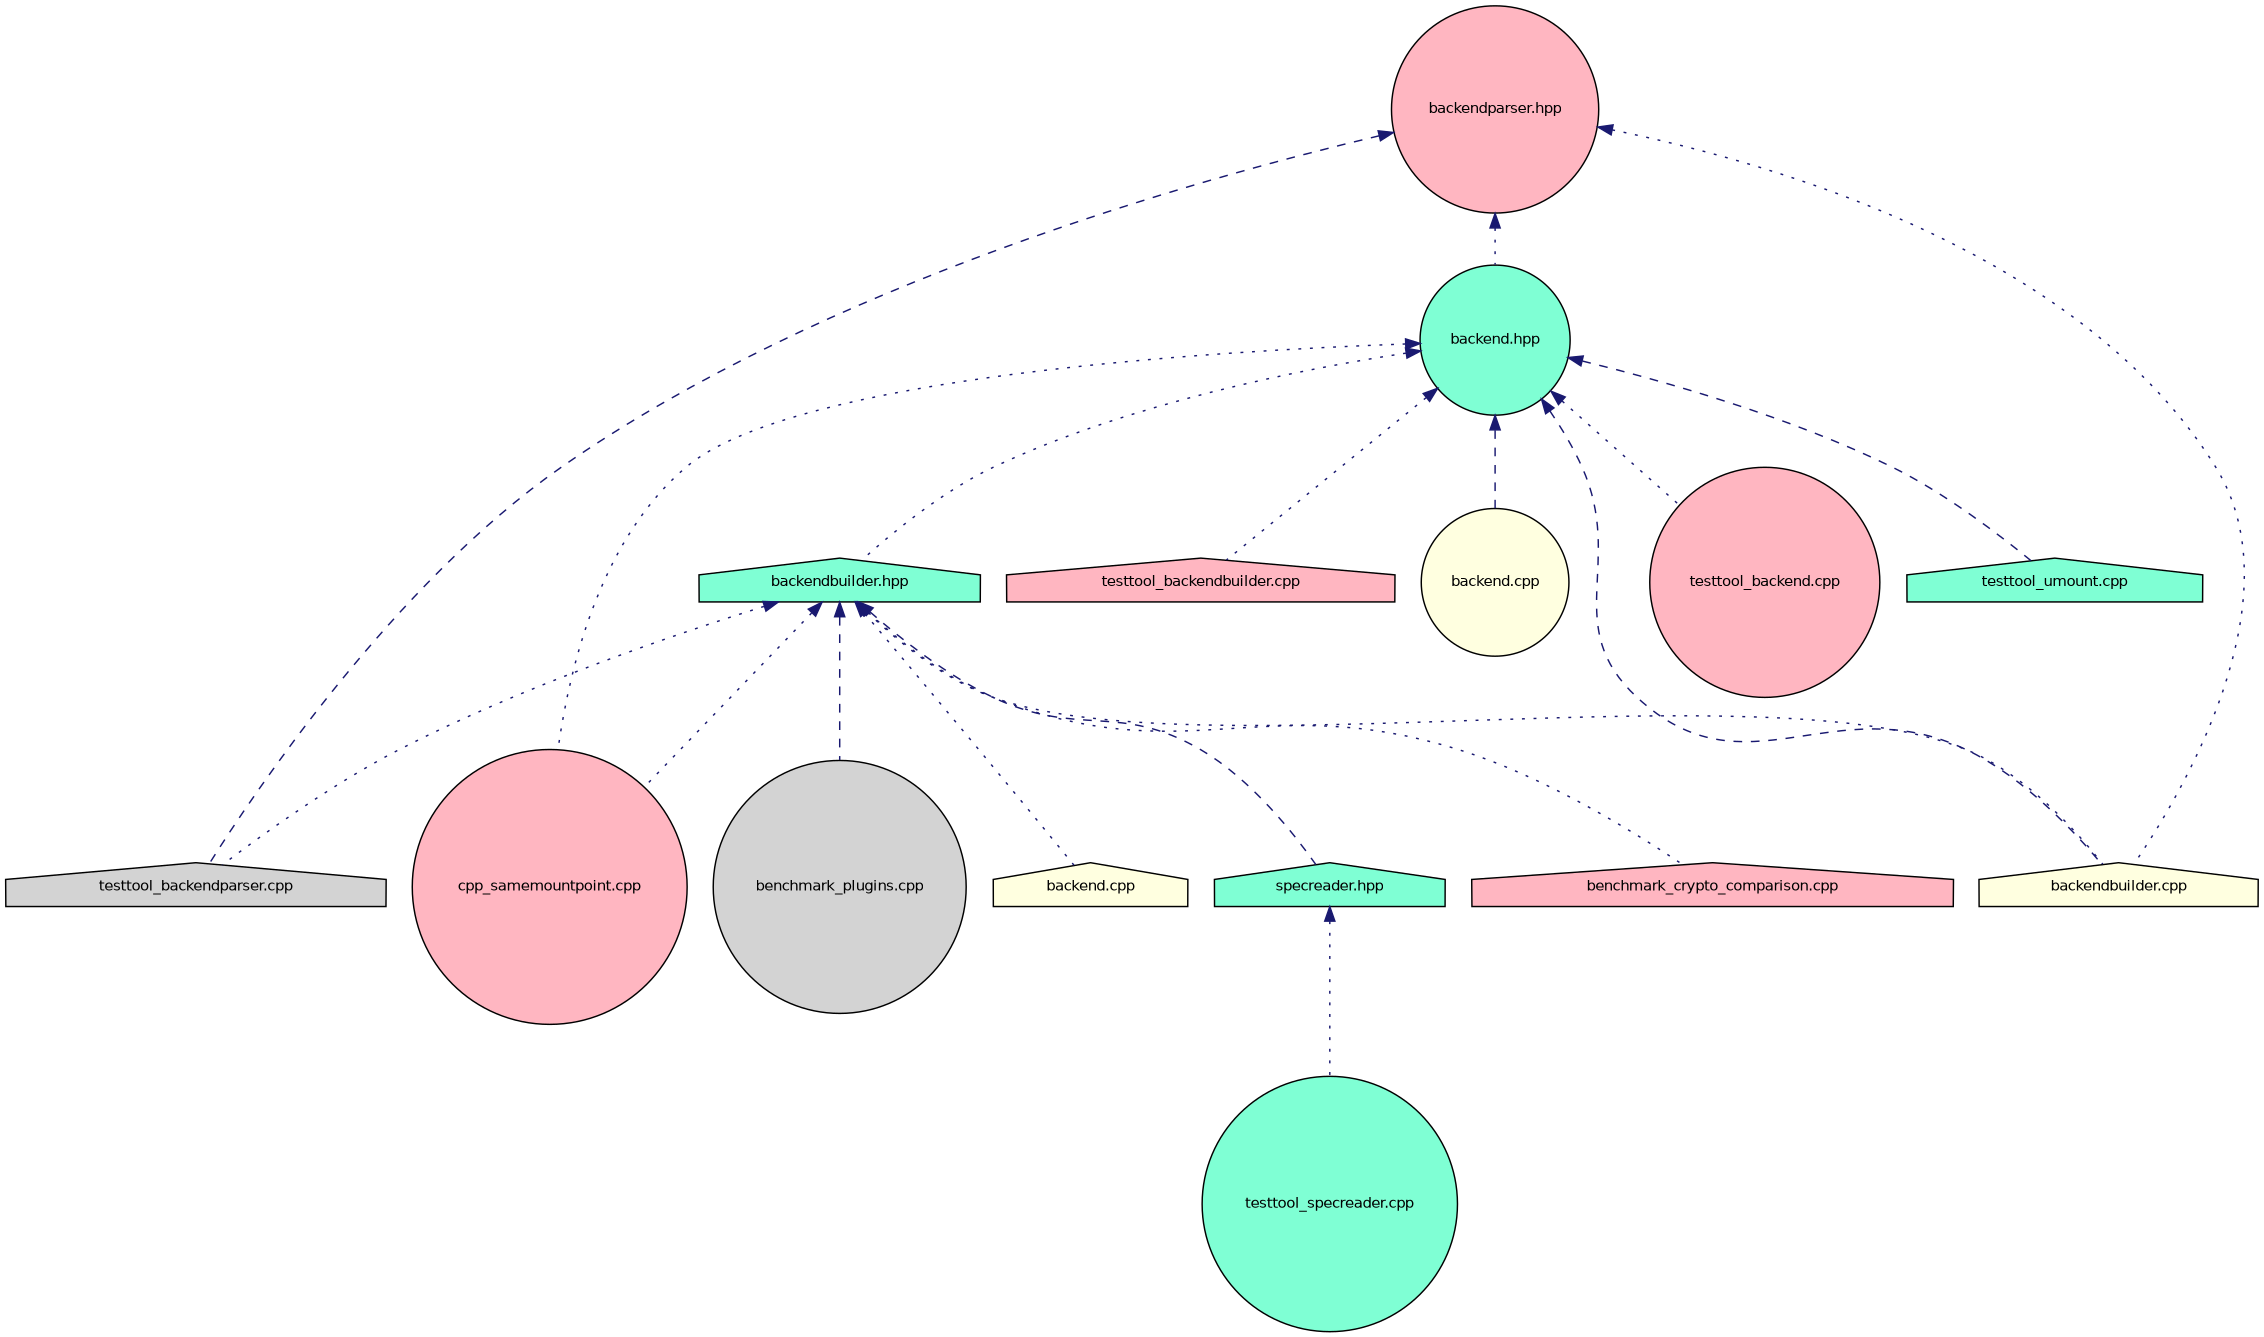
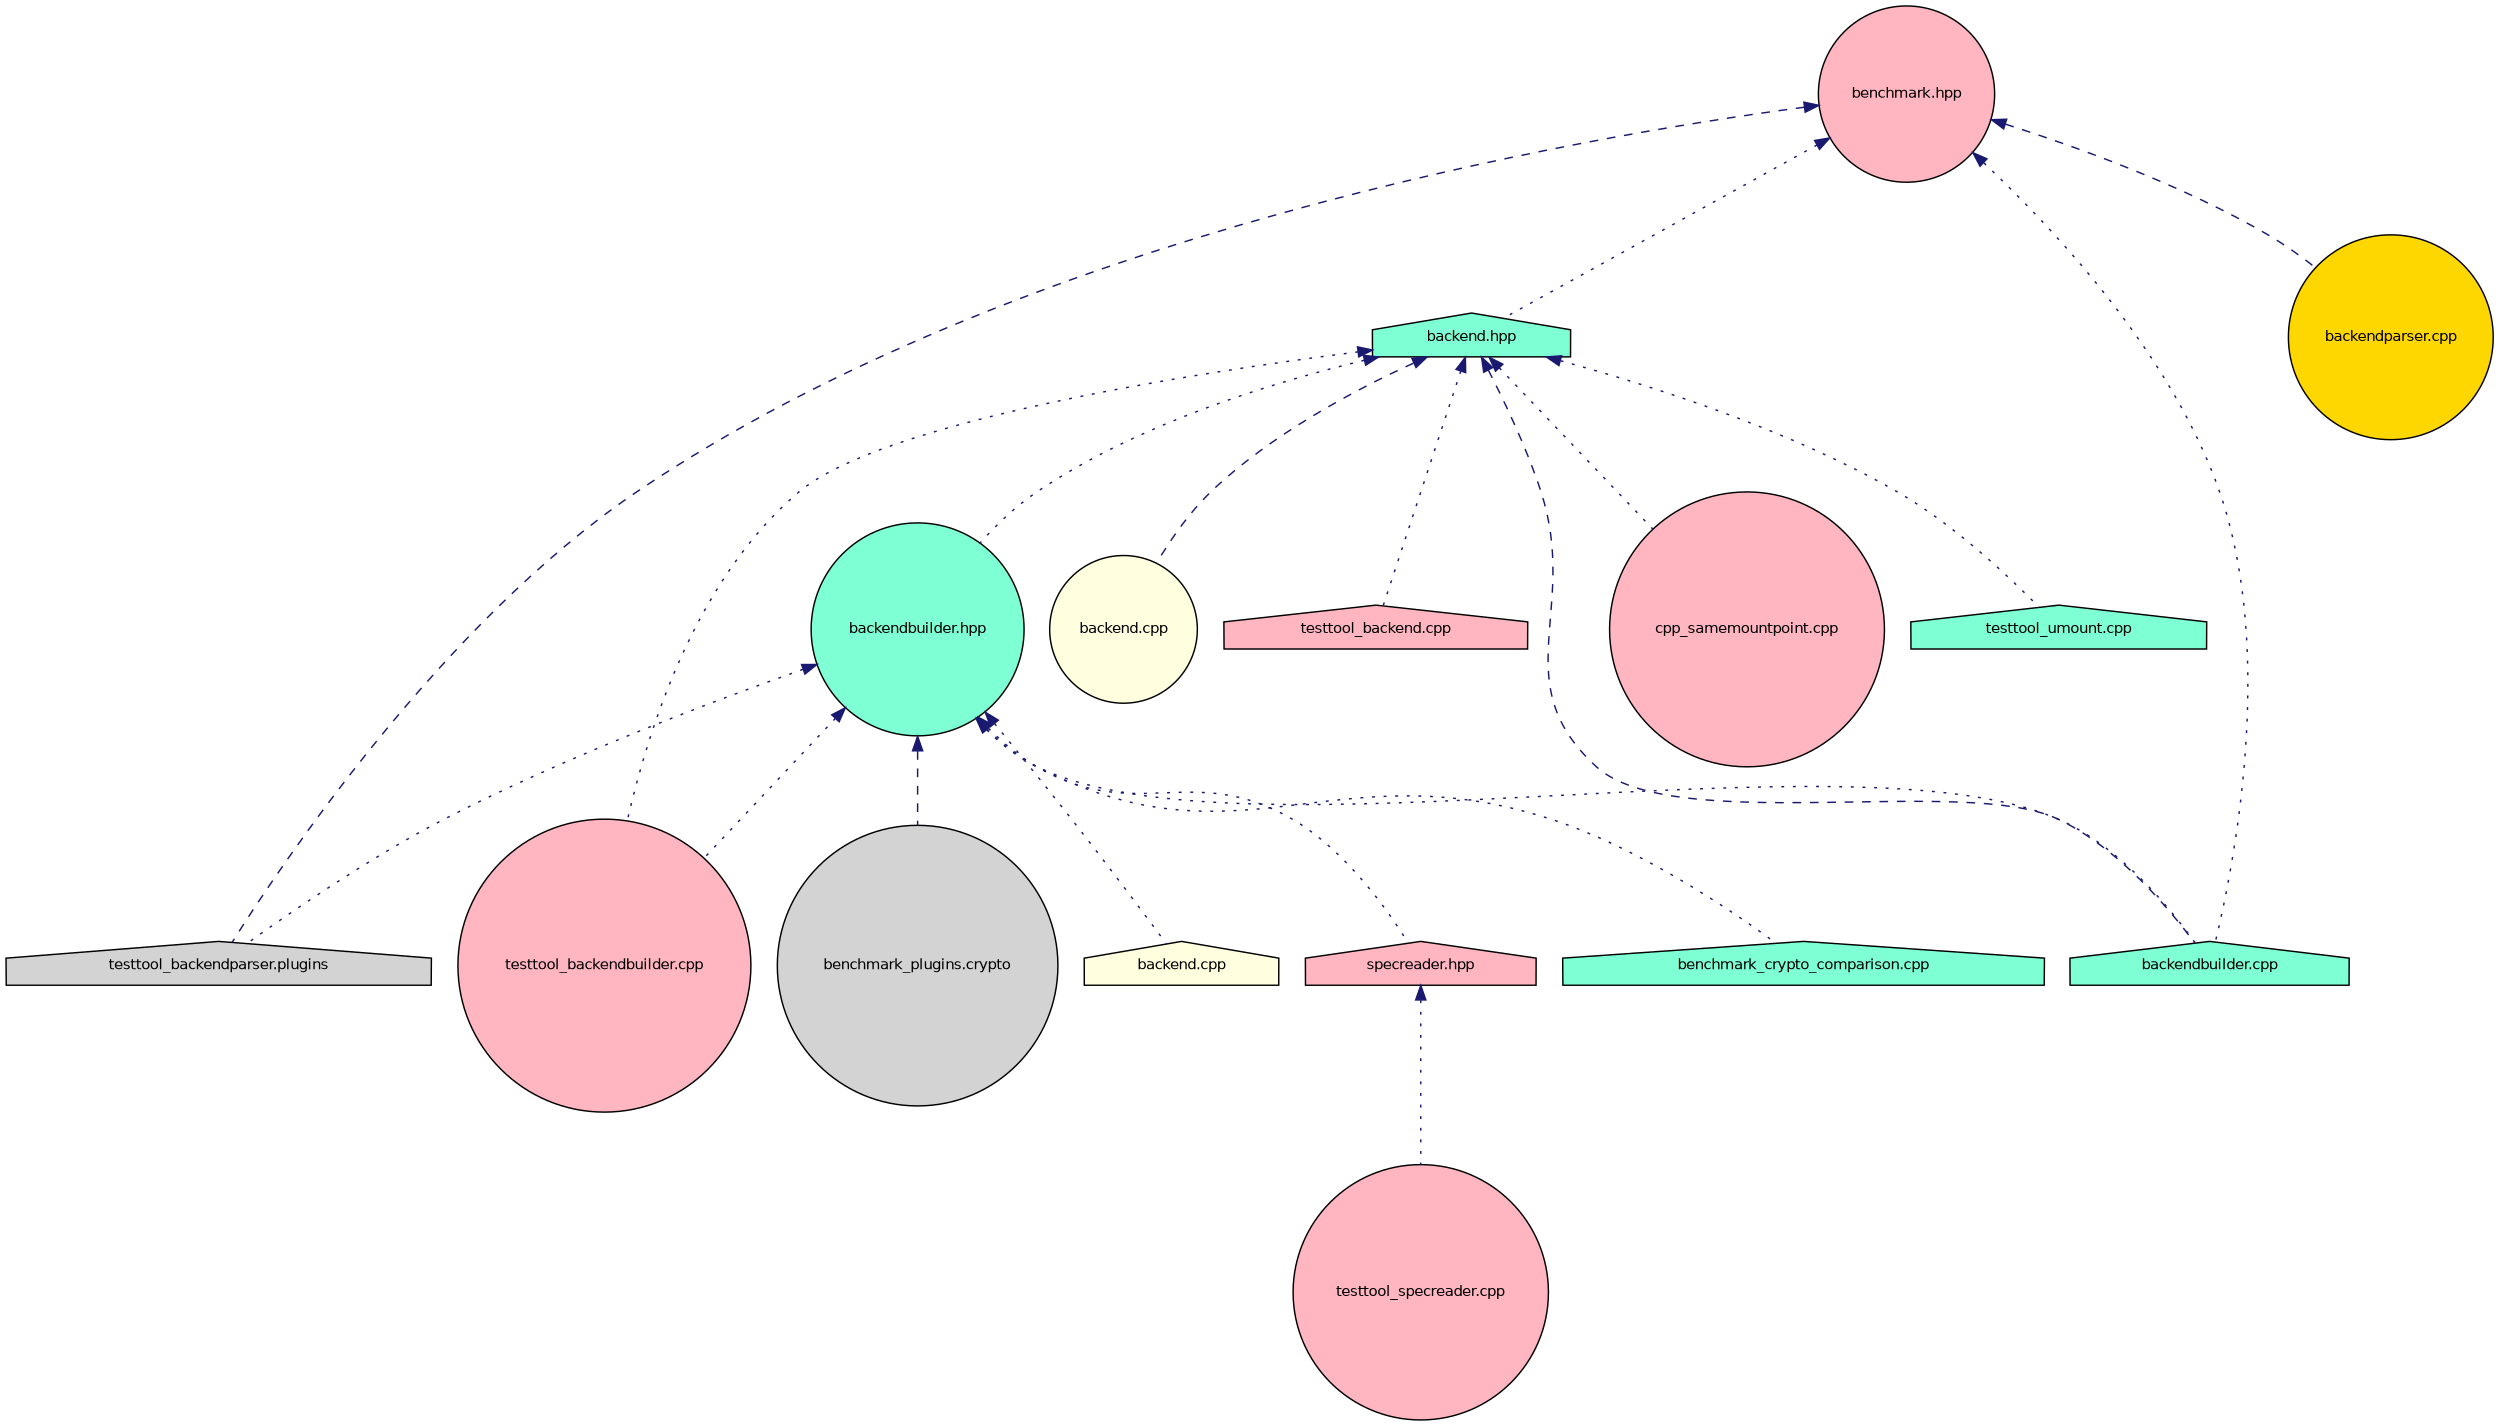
(1495, 109) -> (1906, 94)
none -> (2391, 337)
(1495, 340) -> (1471, 337)
(1819, 435) -> (1818, 451)
(840, 582) -> (918, 629)
(1201, 582) -> (604, 966)
(1765, 582) -> (1376, 629)
(728, 700) -> (770, 788)
(1181, 740) -> (1289, 818)
(196, 887) -> (219, 966)
(840, 887) -> (918, 966)
(1330, 887) -> (1421, 966)
(1713, 887) -> (1804, 966)
(2119, 887) -> (2210, 966)
(1330, 1204) -> (1421, 1292)
